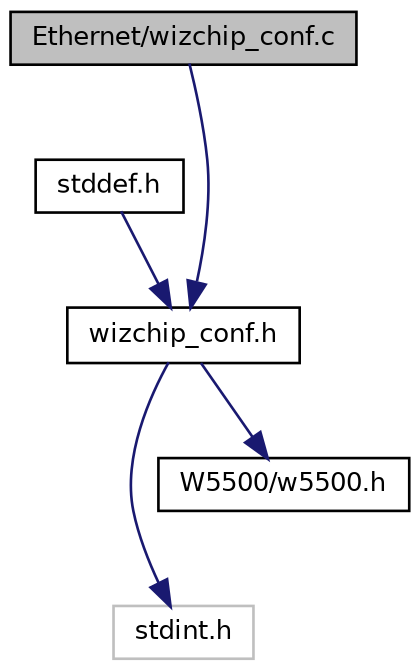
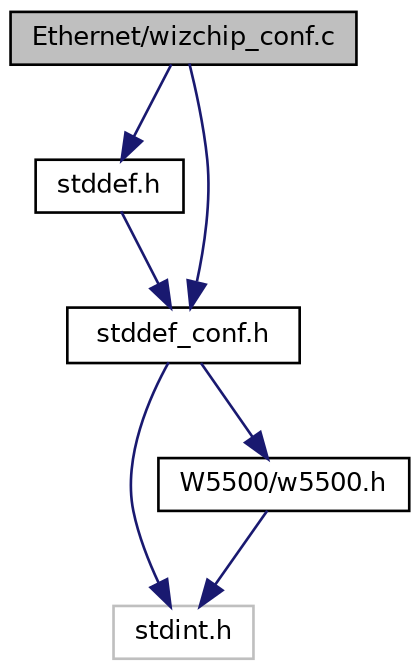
none -> (153, 100)
(183, 335) -> (183, 335)
none -> (241, 548)
